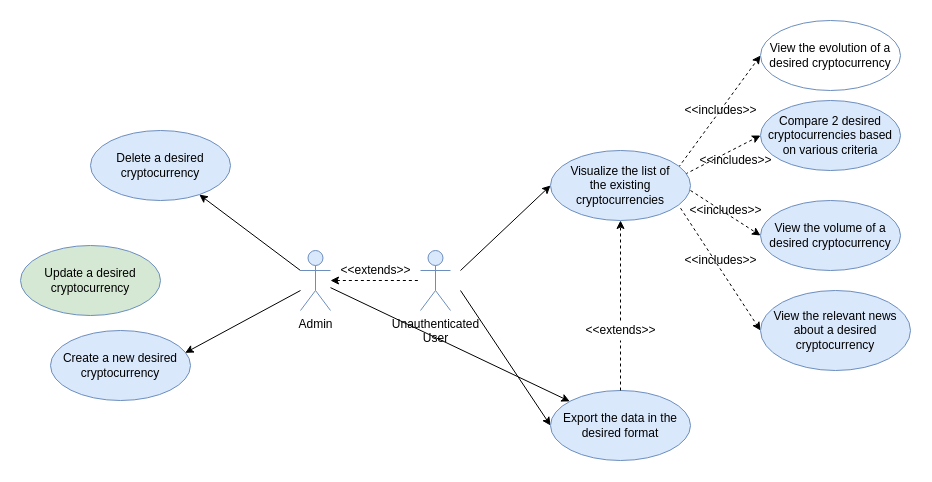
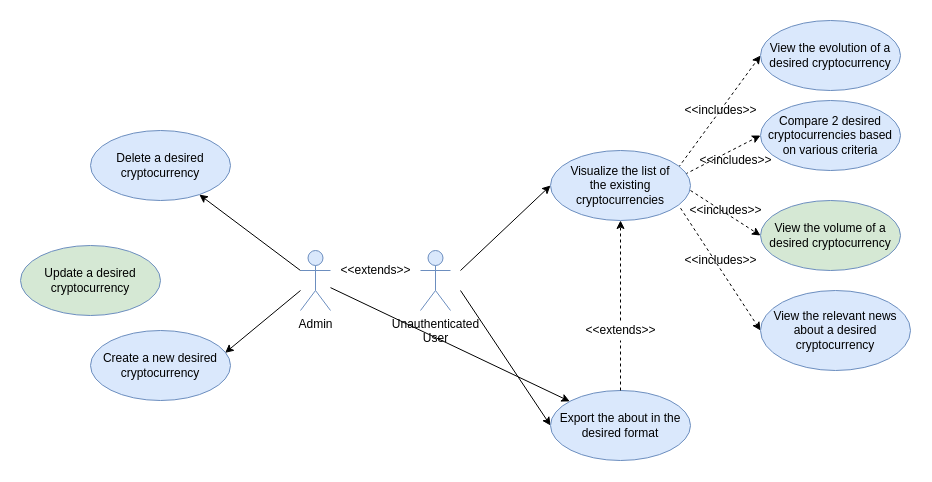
(831, 56) -> (831, 56)
(831, 236) -> (831, 236)
(378, 281) -> none
(121, 366) -> (161, 366)
(621, 426) -> (621, 426)
